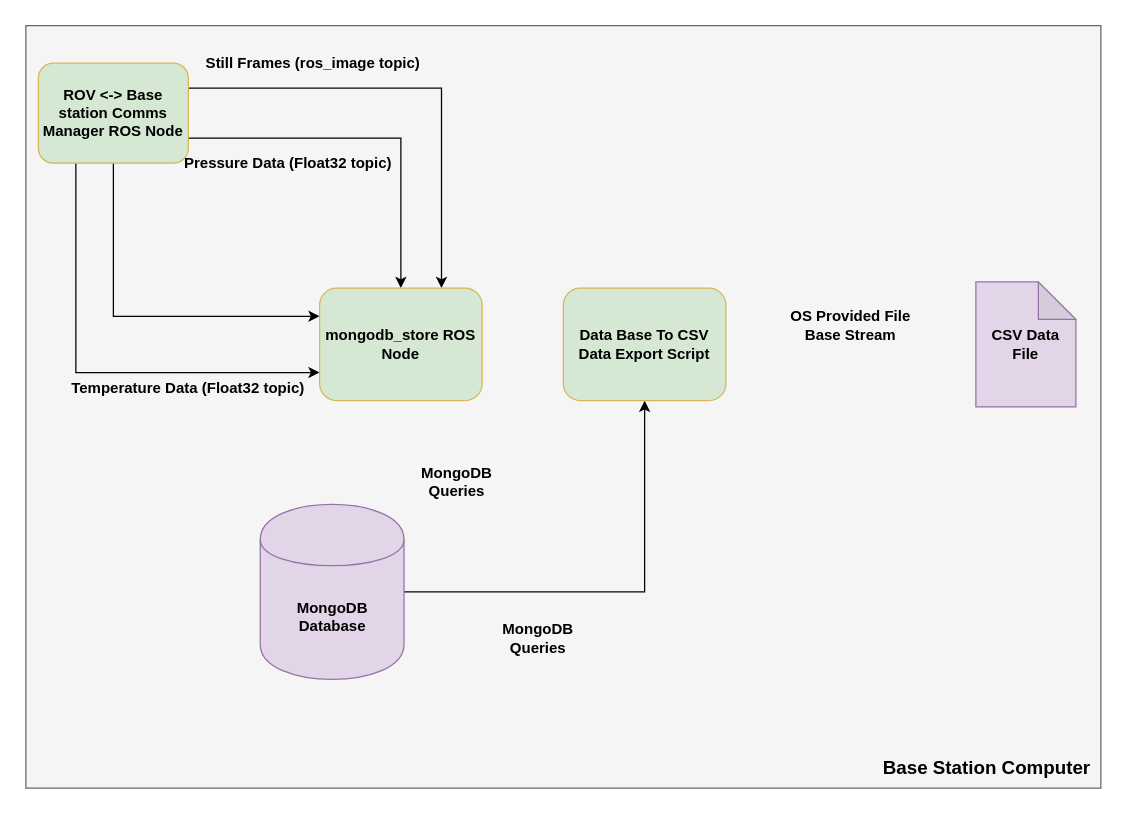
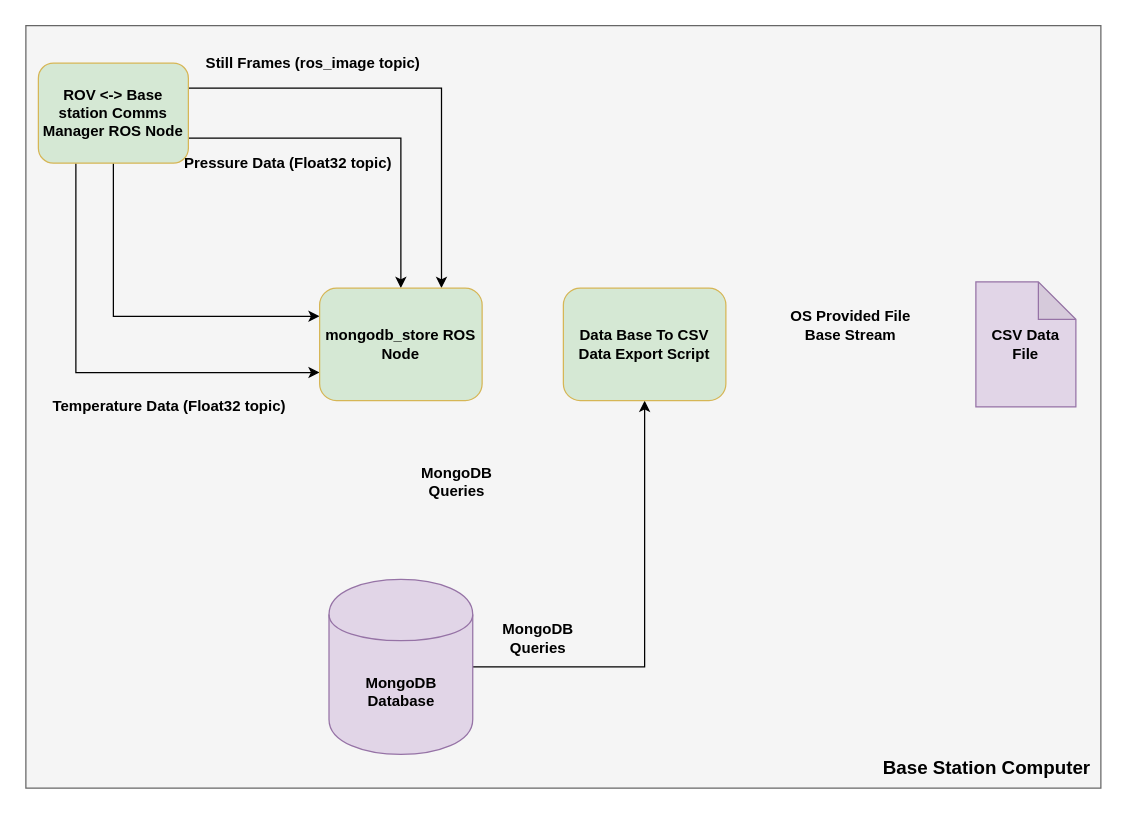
(188, 388) -> (169, 407)
(332, 592) -> (401, 667)
